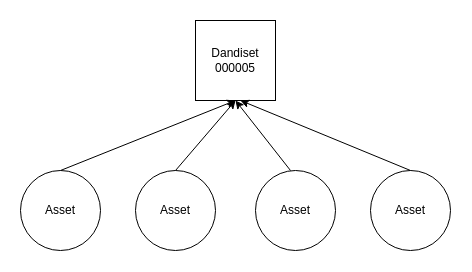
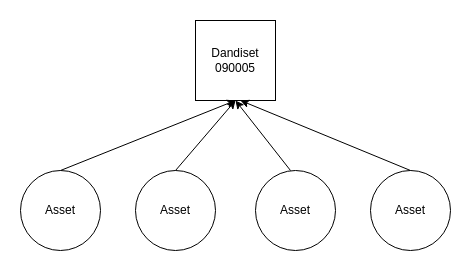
(236, 61) -> (236, 61)
